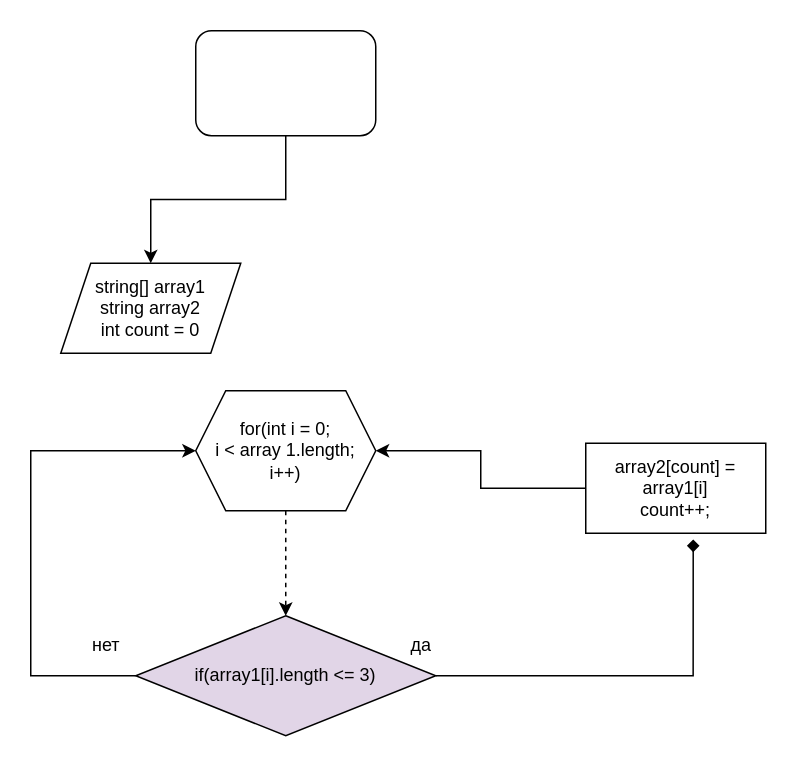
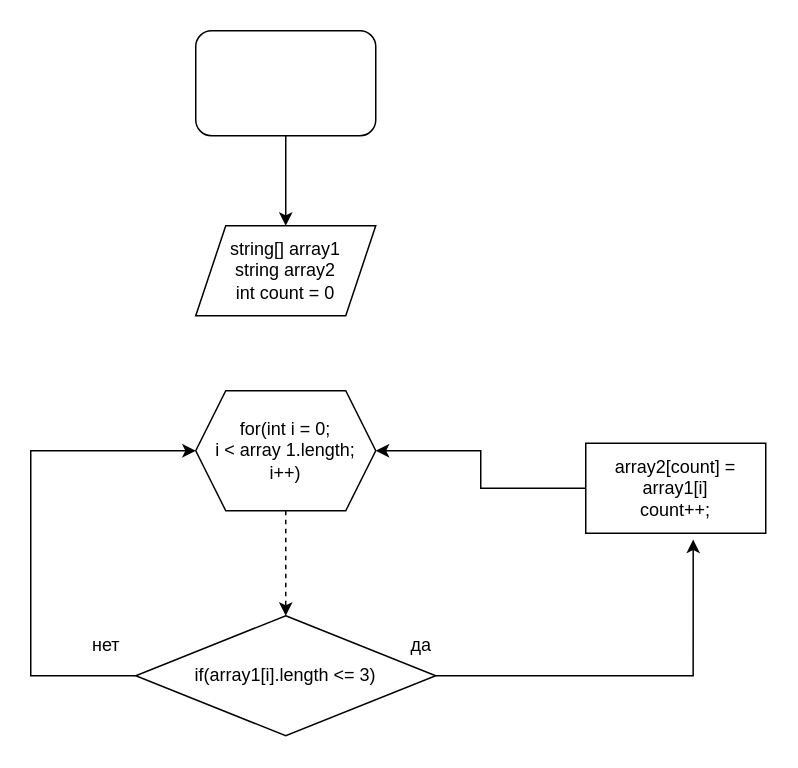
(151, 308) -> (286, 271)
(693, 552) -> (693, 551)
(286, 676) -> (286, 676)
